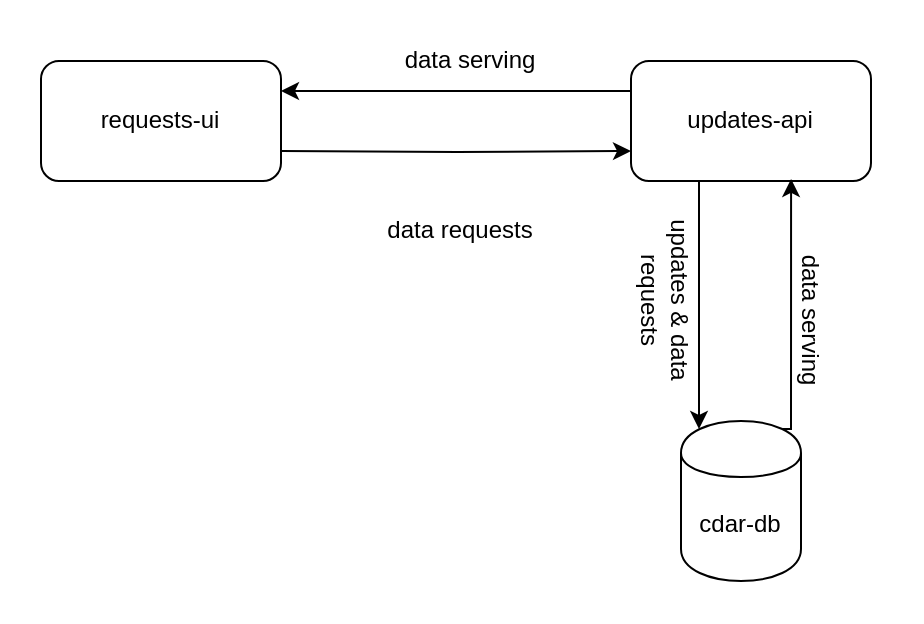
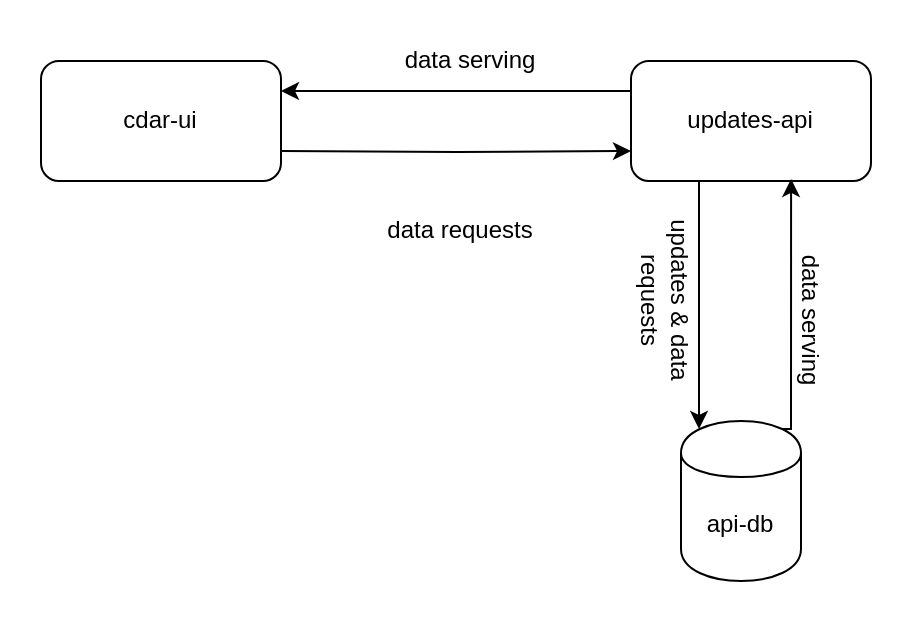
(161, 121) -> (161, 121)
(741, 525) -> (741, 525)
